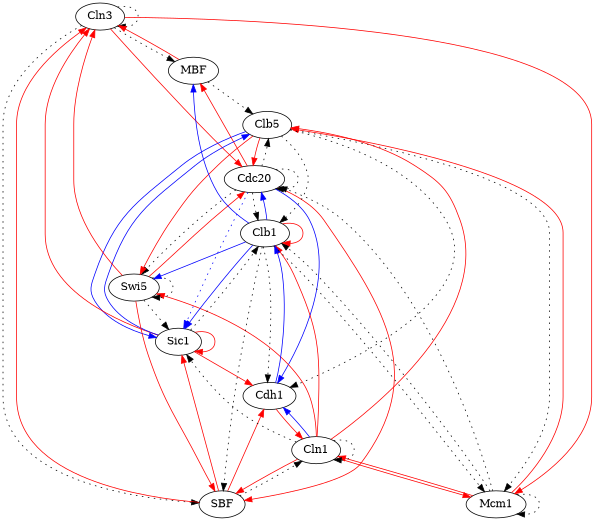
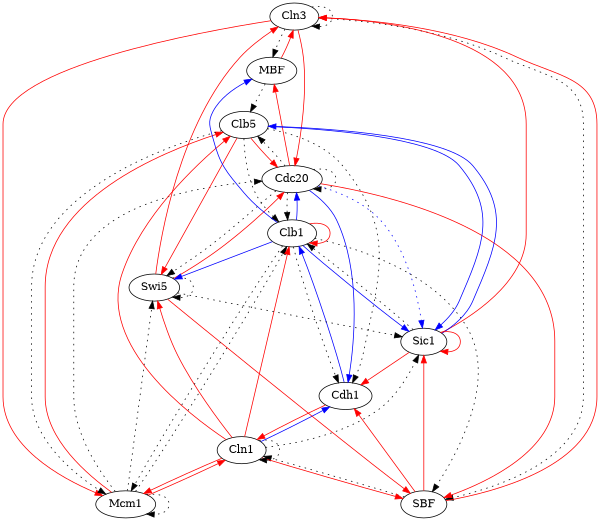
none -> (140, 400)
